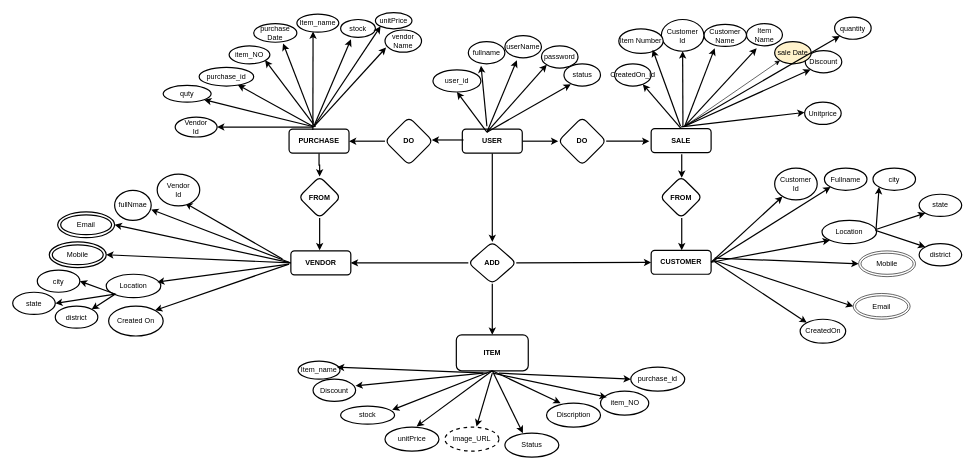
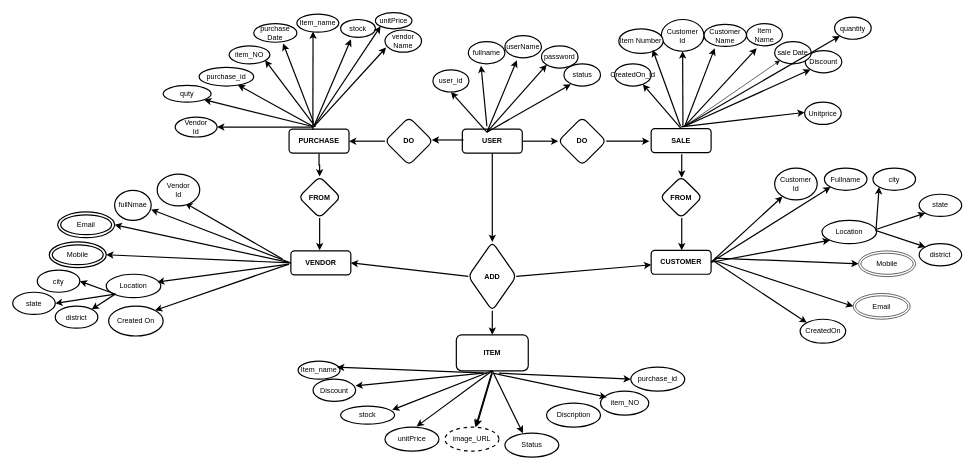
(793, 53) -> (793, 53)
(457, 81) -> (451, 81)
(492, 263) -> (492, 277)
(530, 389) -> (477, 423)
